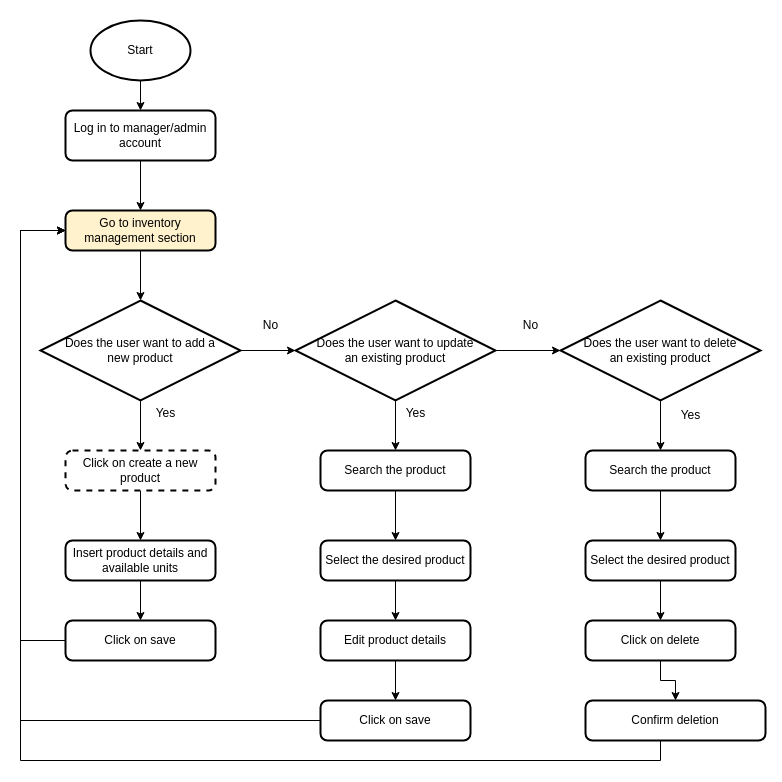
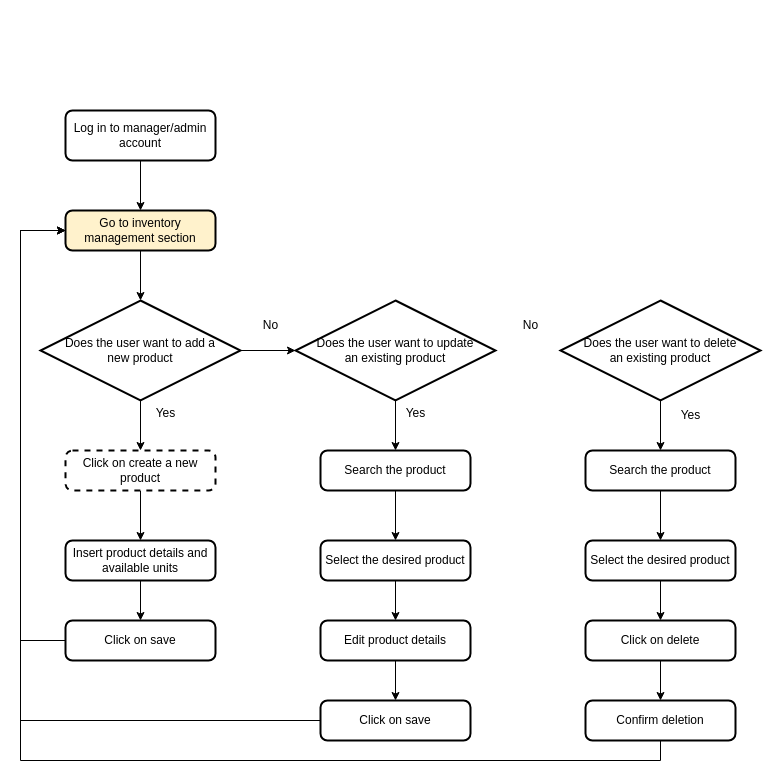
(141, 51) -> none
(141, 92) -> none
(525, 351) -> none
(676, 721) -> (661, 721)
